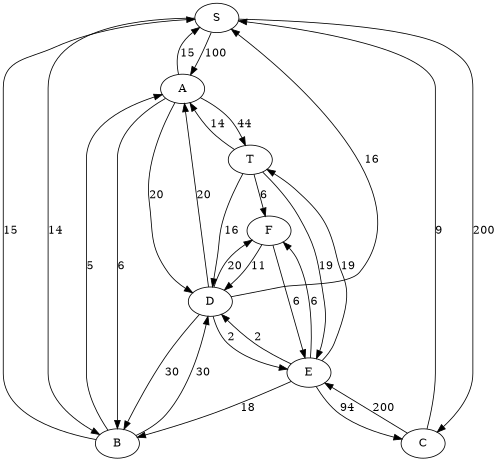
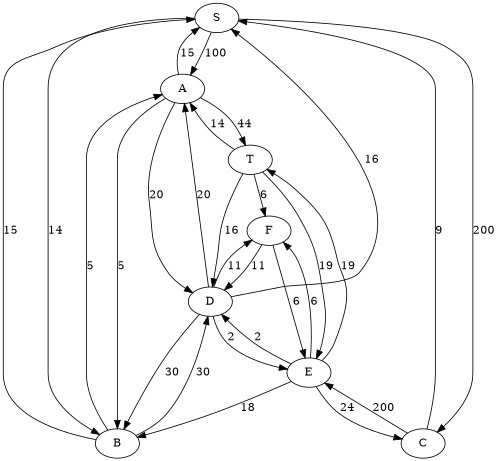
(121, 266) -> (121, 266)
(235, 266) -> (235, 266)
(348, 408) -> (348, 408)
